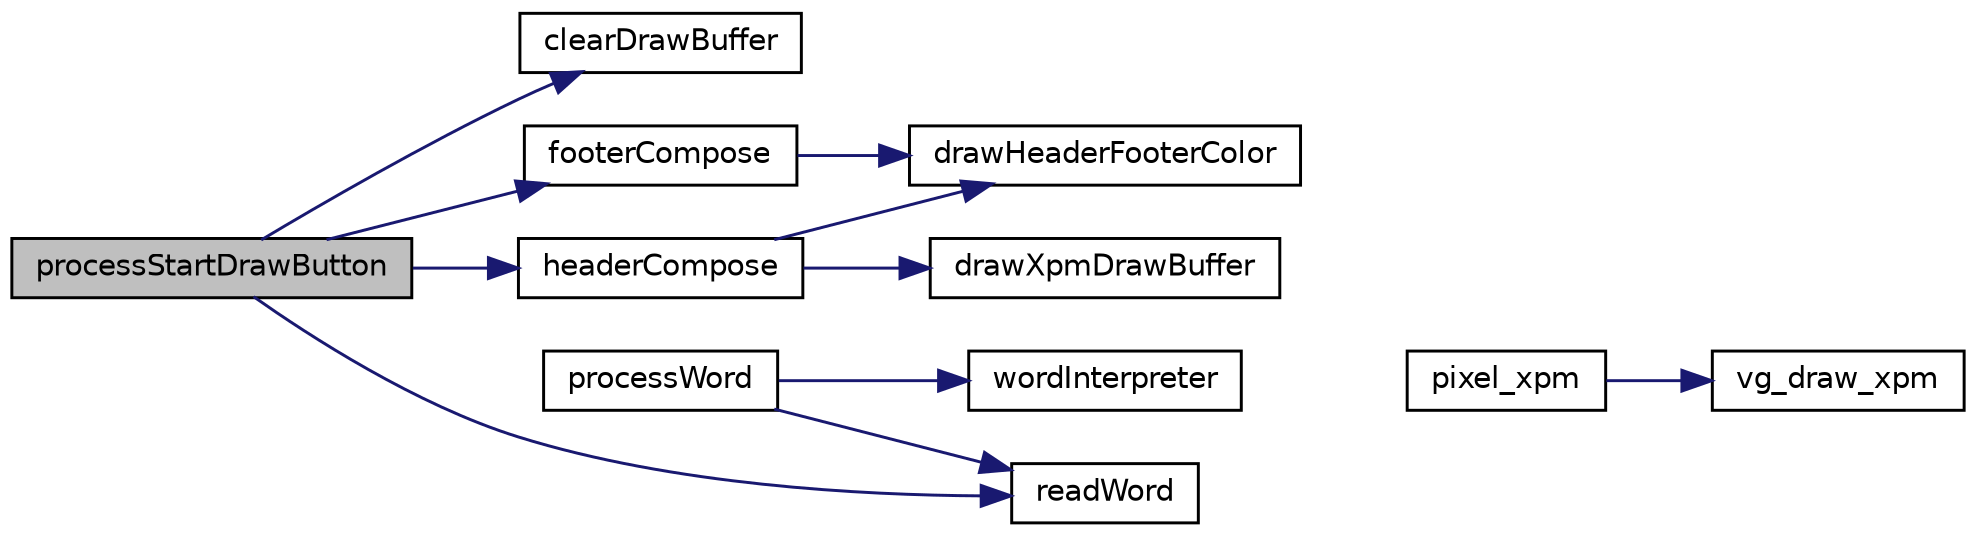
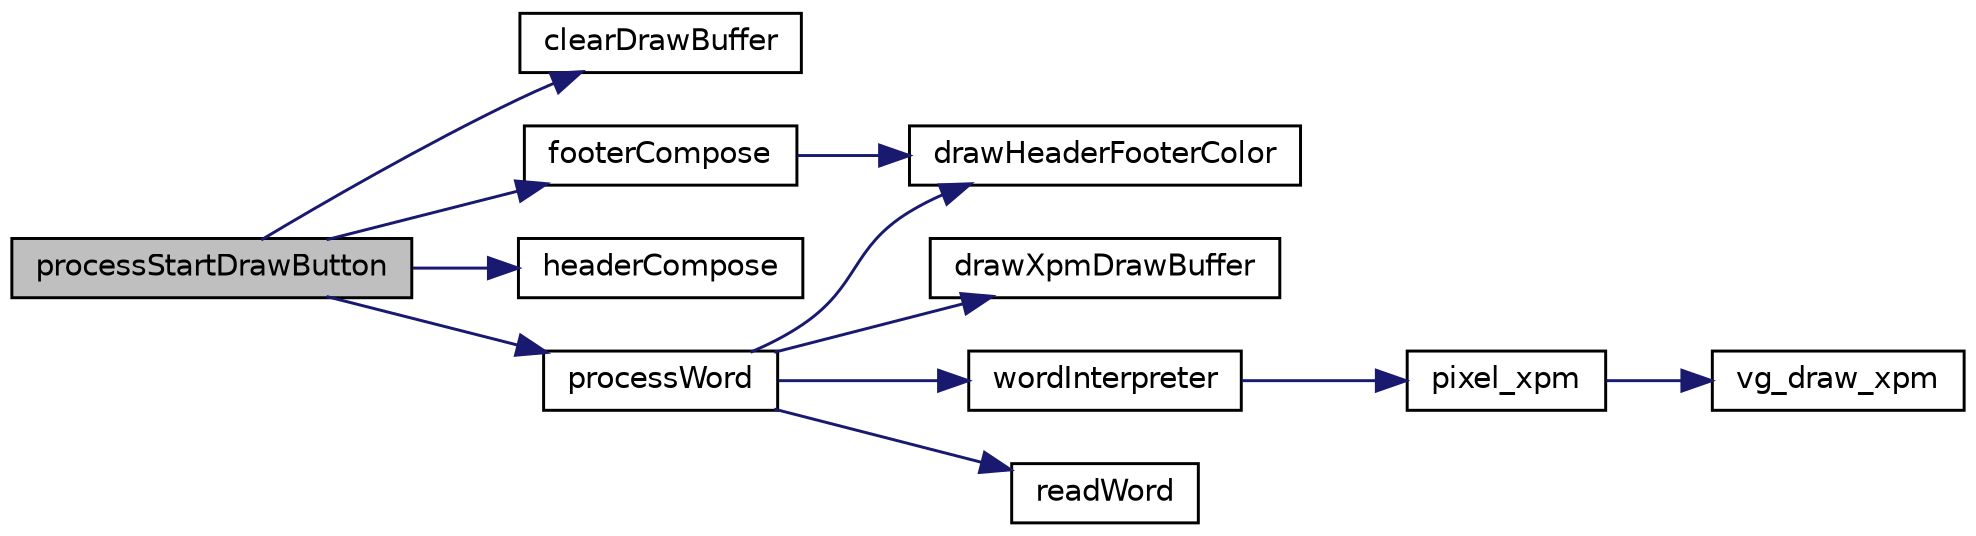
(869, 215) -> (849, 276)
(852, 268) -> (869, 328)
none -> (1309, 381)
(599, 458) -> (422, 321)
